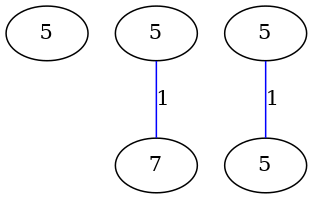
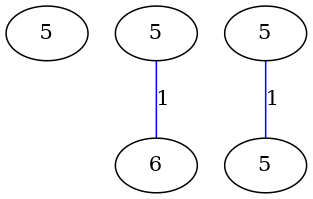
(156, 165) -> (156, 165)
